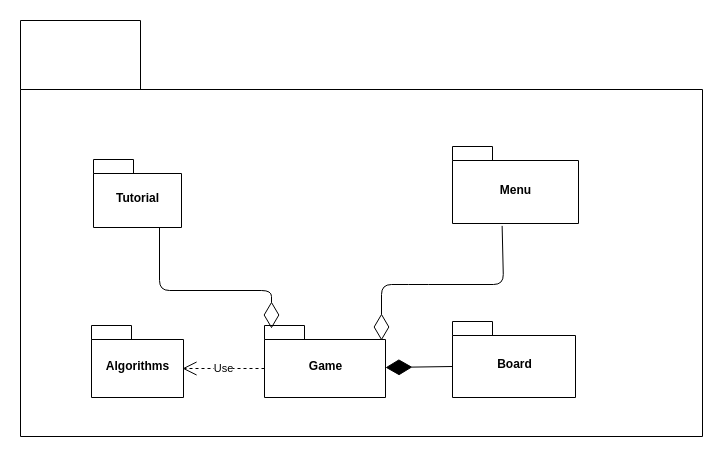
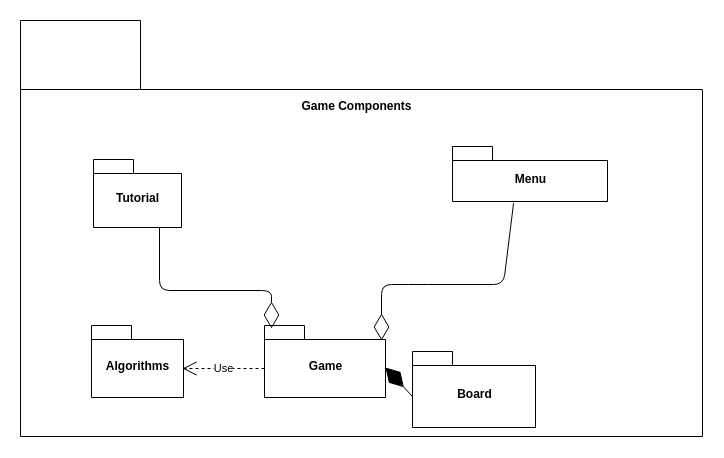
none -> (357, 107)
(516, 185) -> (530, 174)
(514, 360) -> (474, 390)
